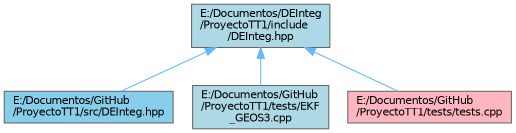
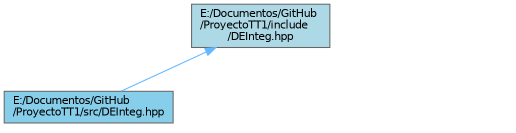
(261, 26) -> (261, 26)
(261, 107) -> none
(430, 107) -> none
